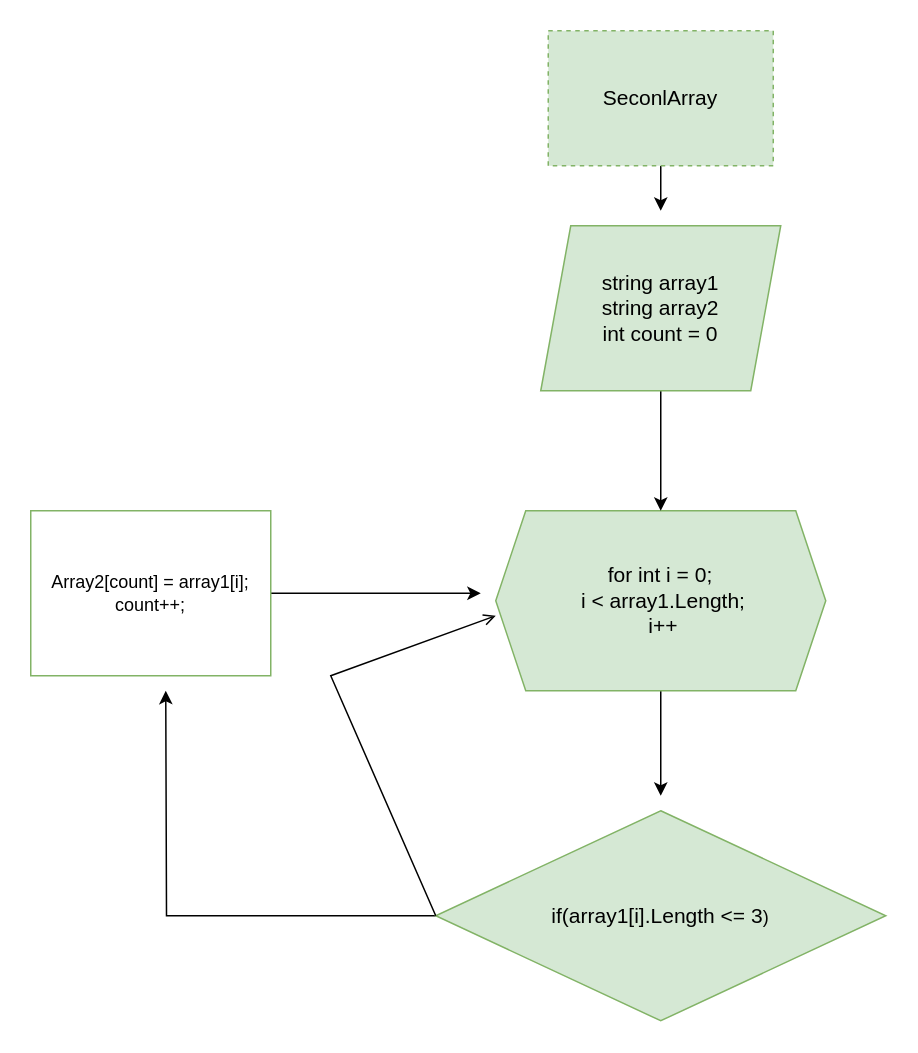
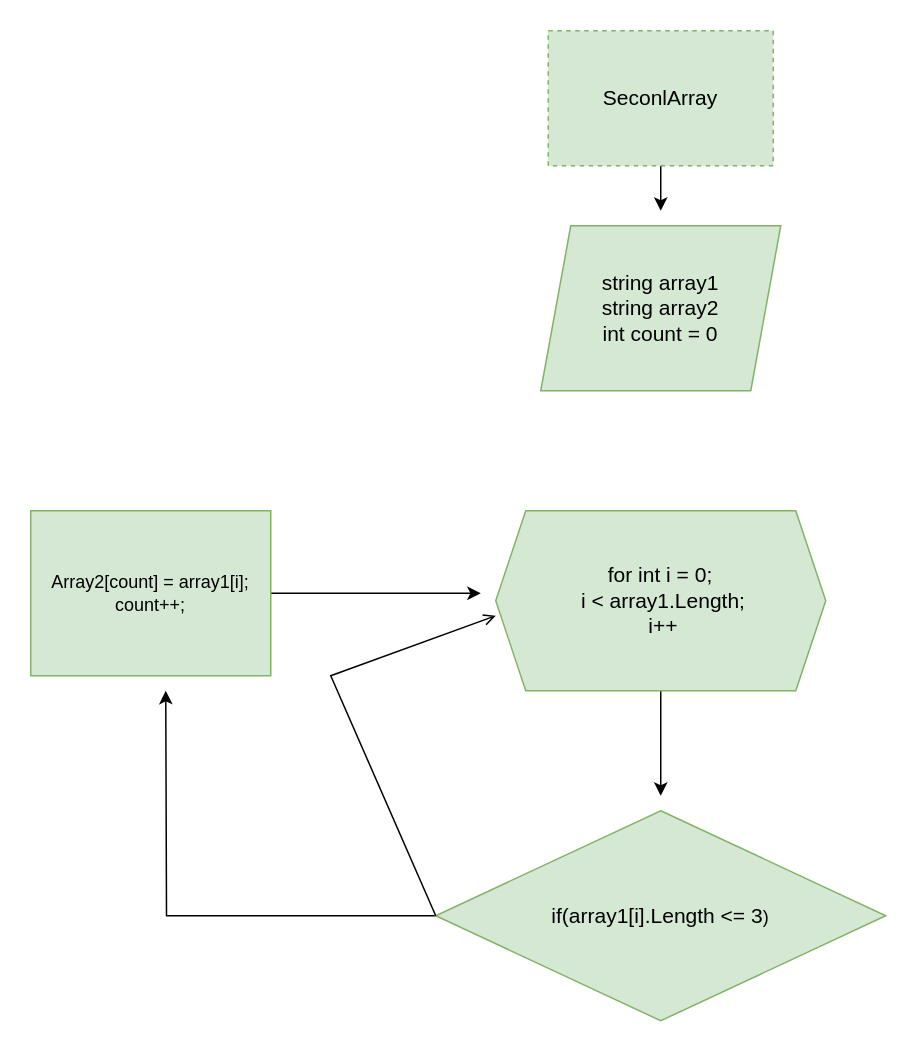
(661, 446) -> none
(151, 593) -> (151, 593)
